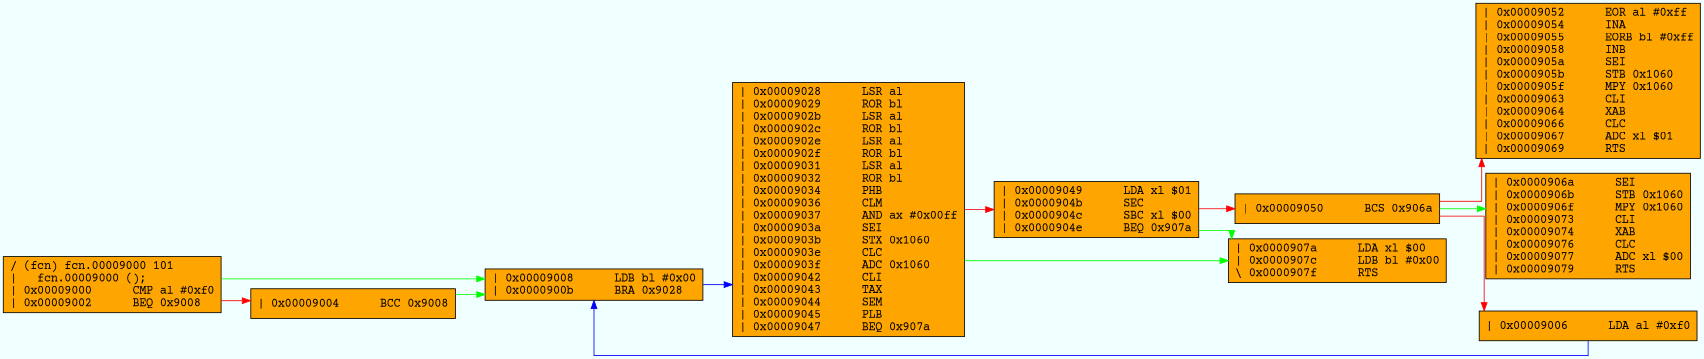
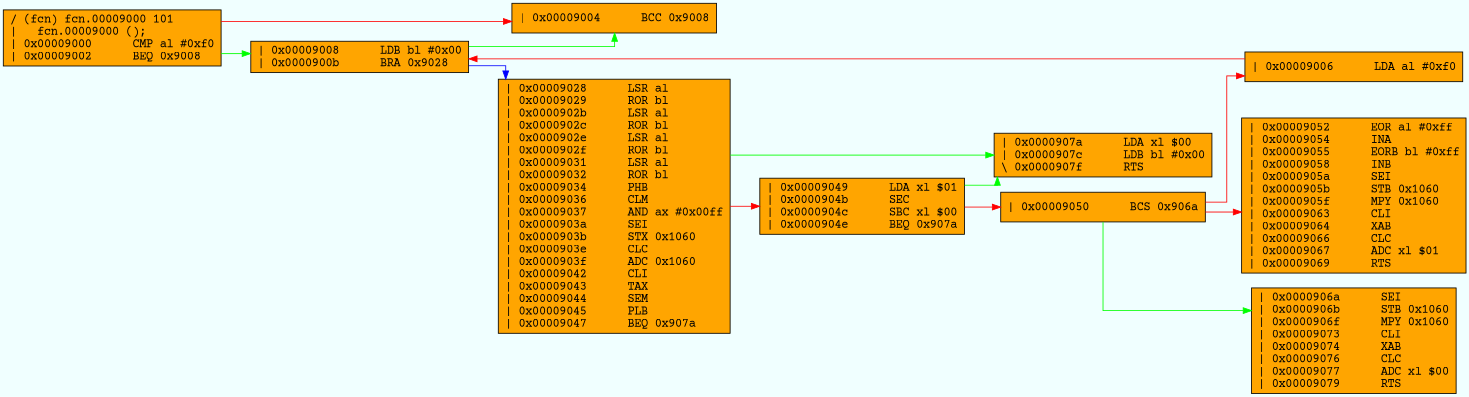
(466, 295) -> (544, 47)
(1075, 356) -> (861, 59)
